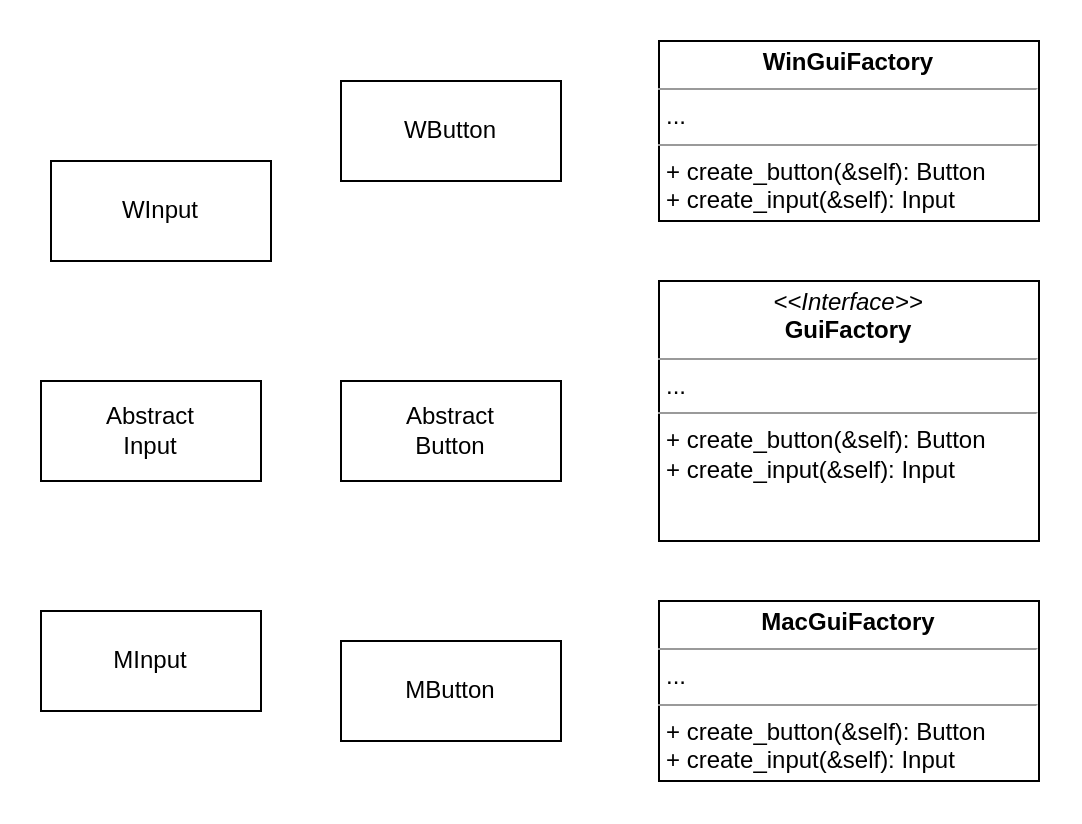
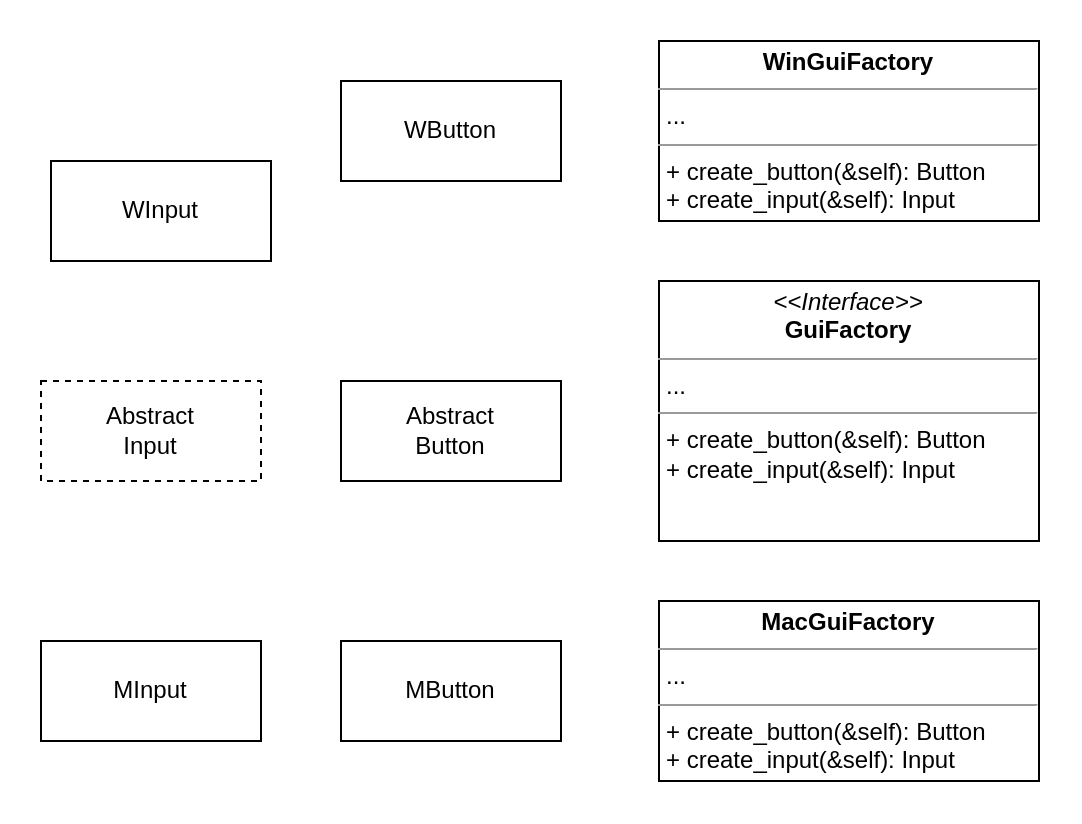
(151, 431) -> (151, 431)
(151, 661) -> (151, 691)
